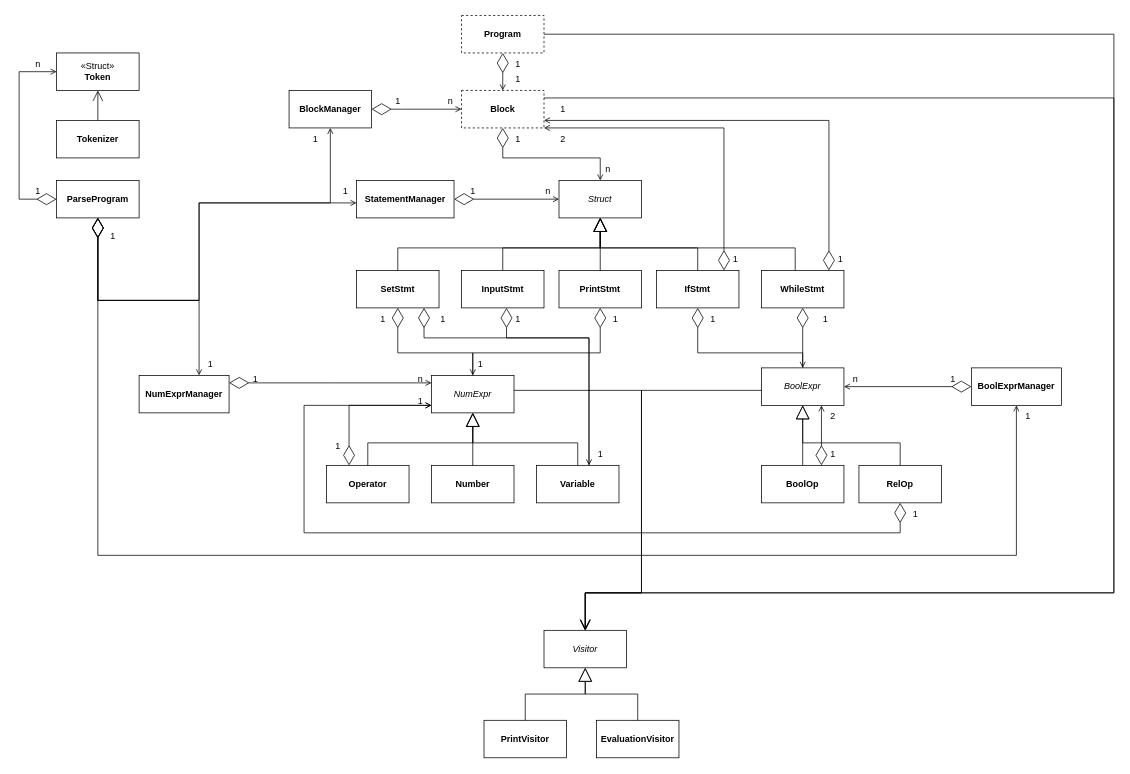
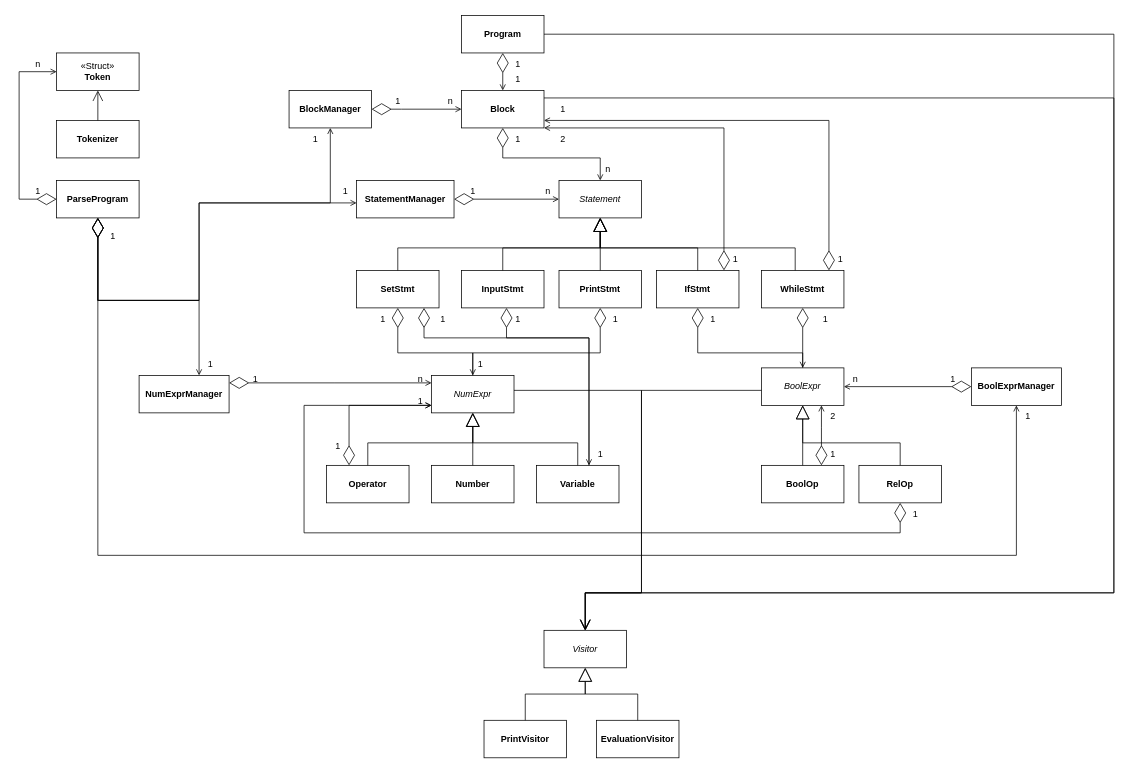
(503, 34) -> (503, 34)
(503, 109) -> (503, 109)
(600, 199) -> (600, 199)
